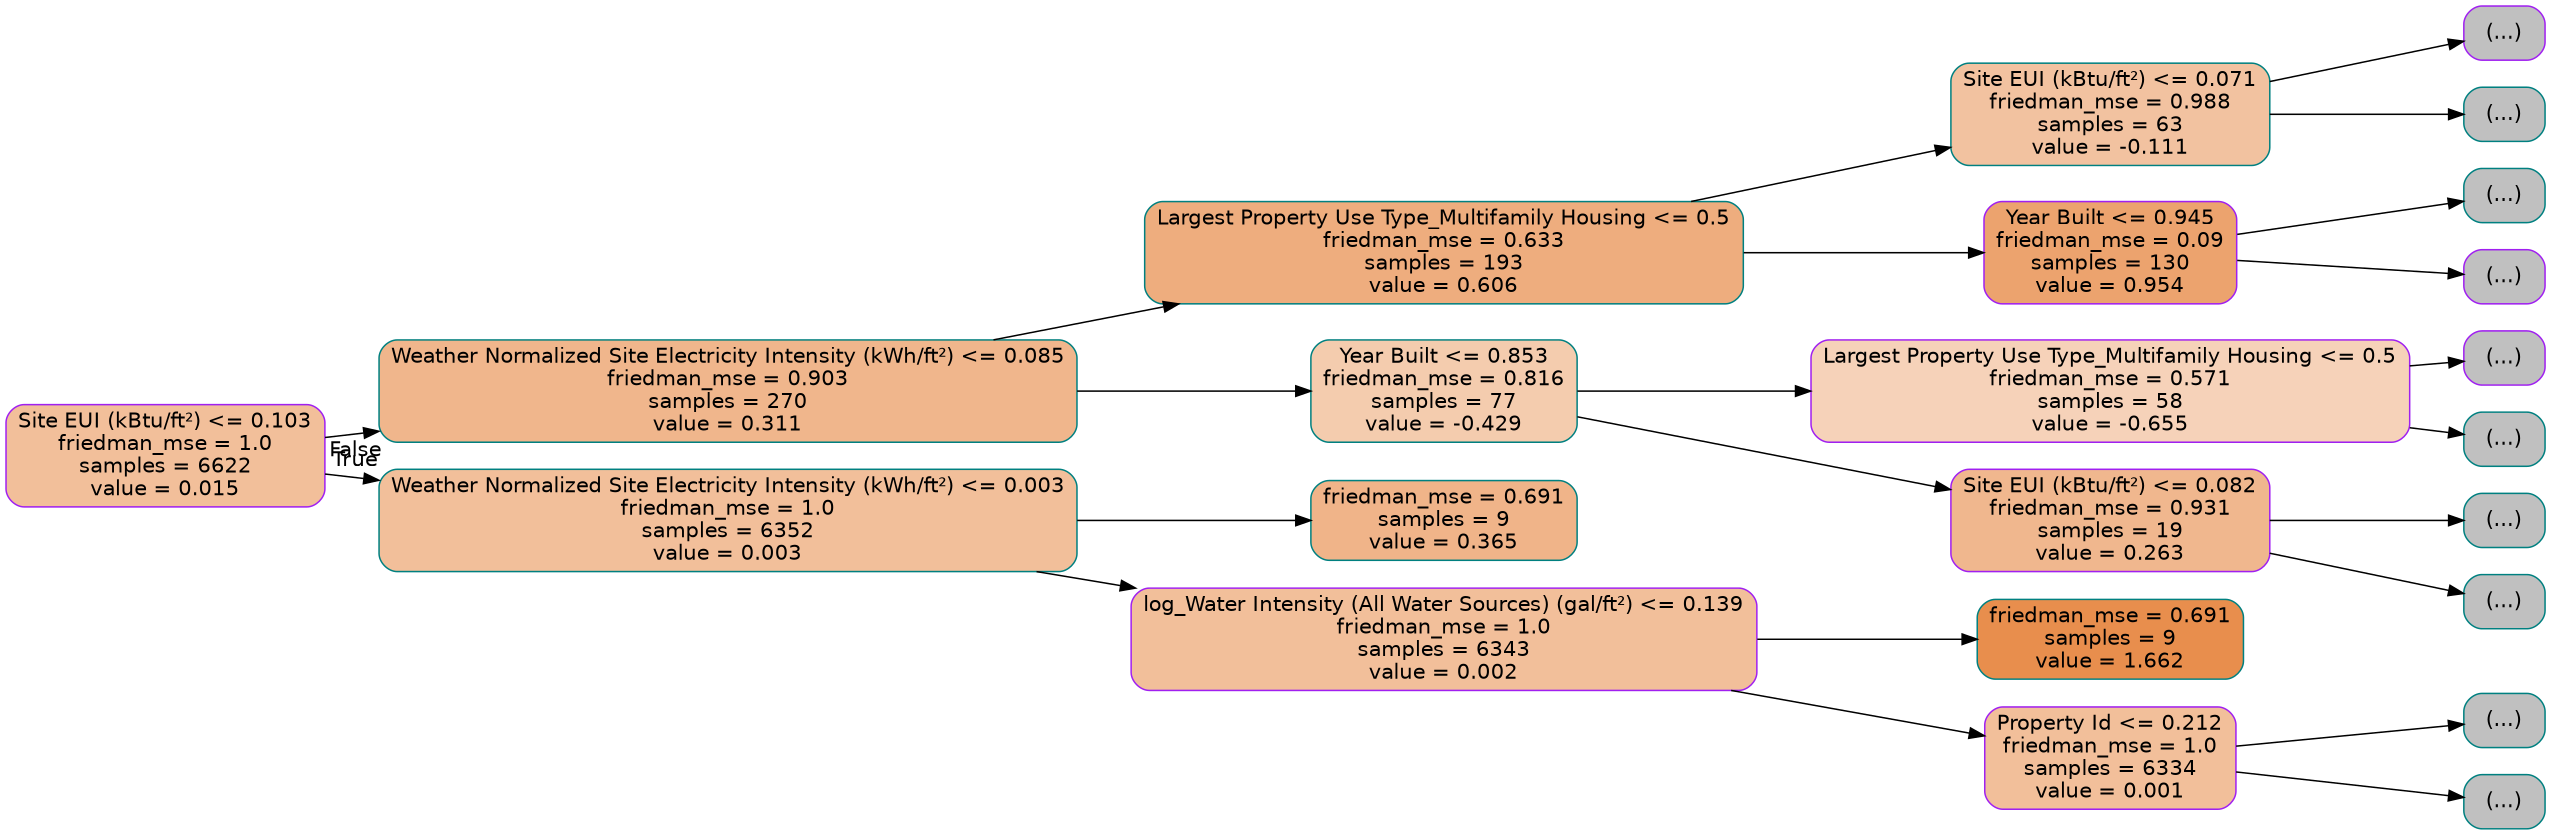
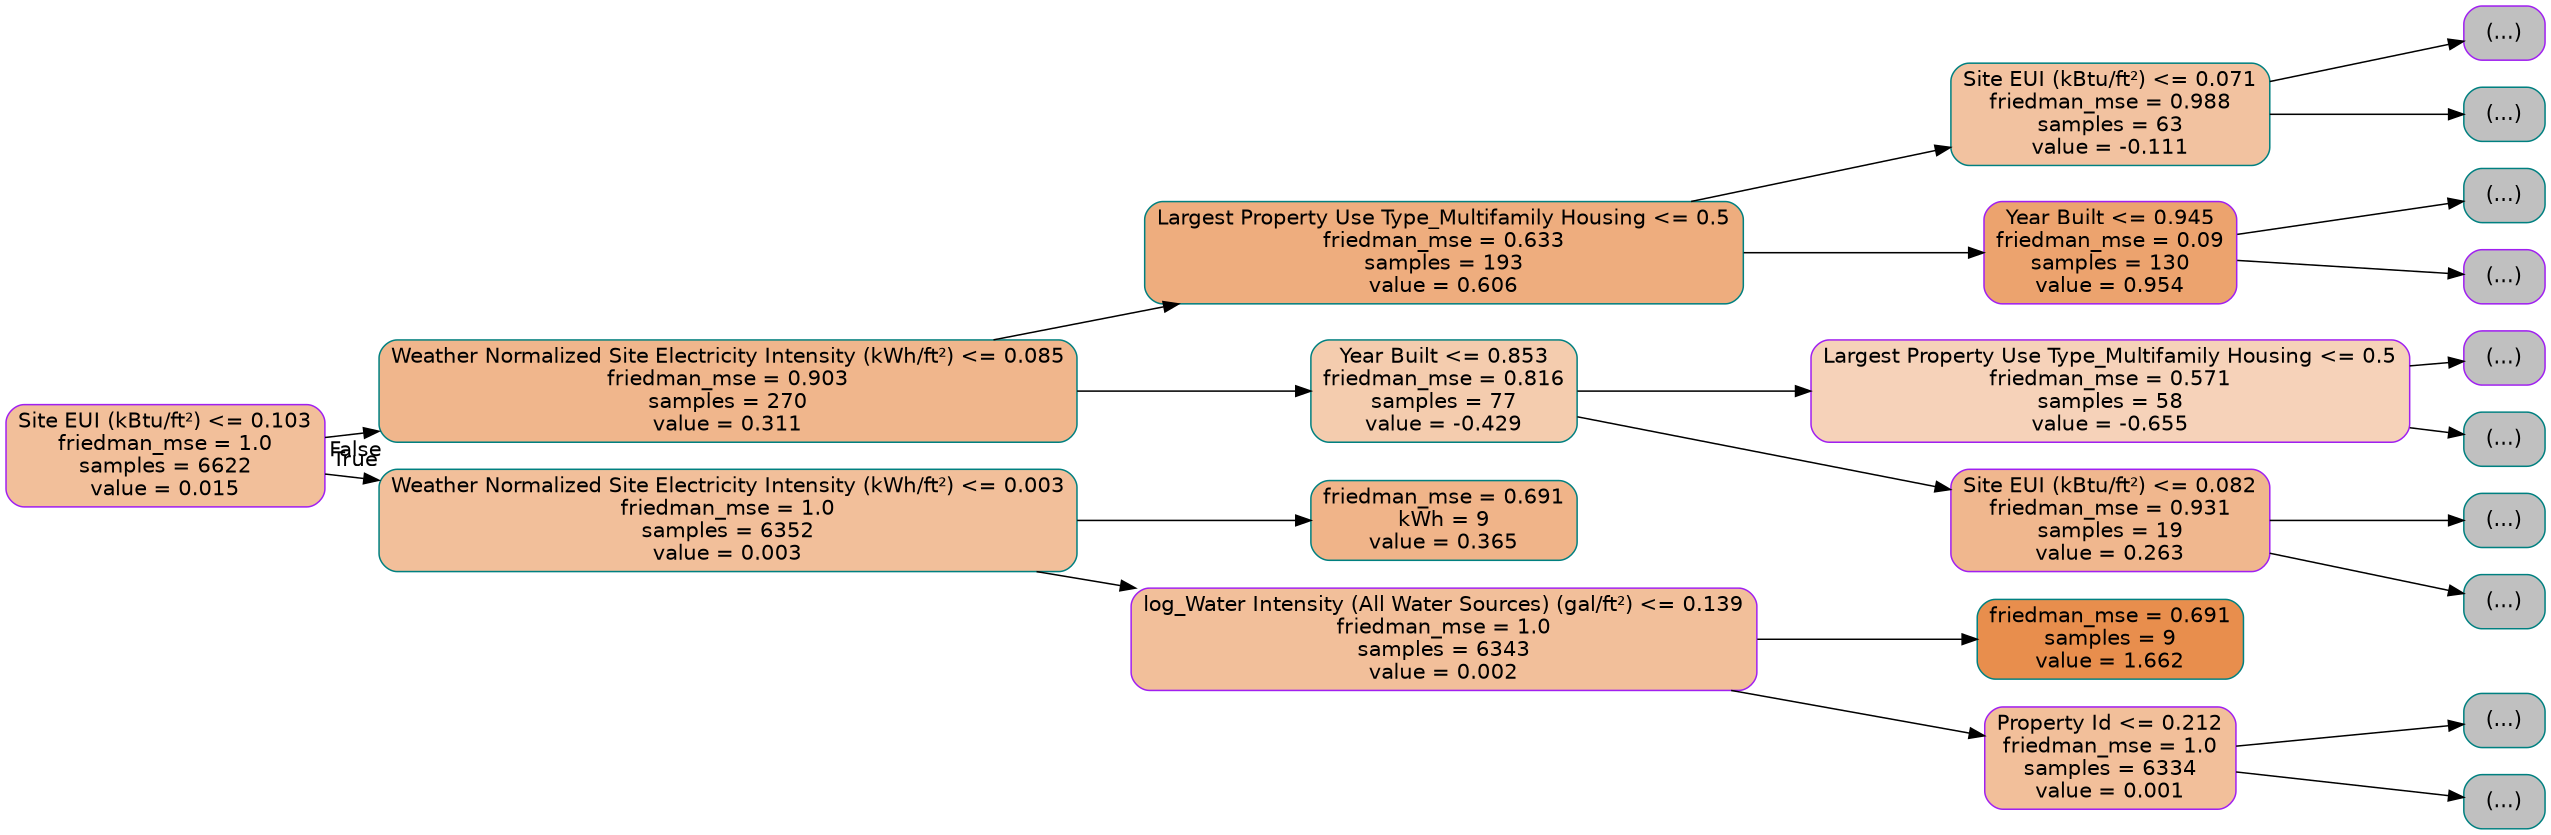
(1444, 520) -> (1444, 520)
